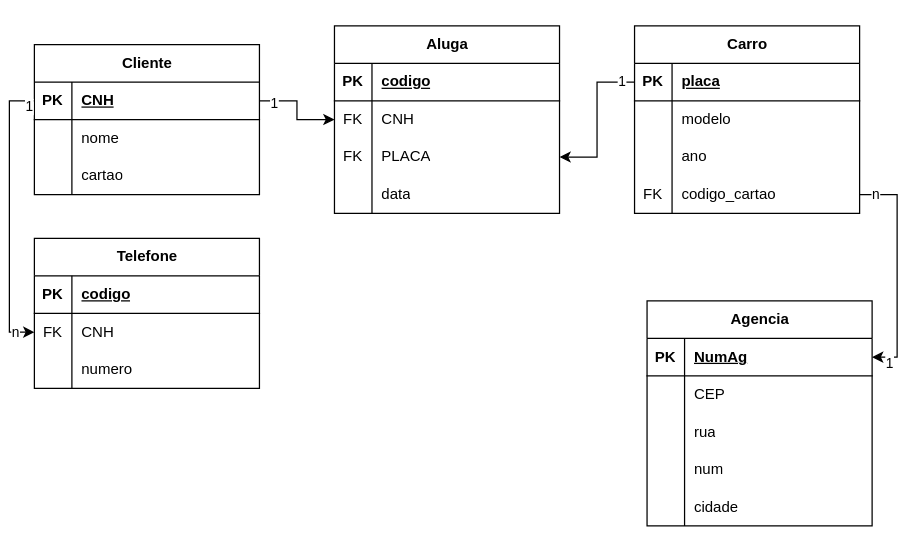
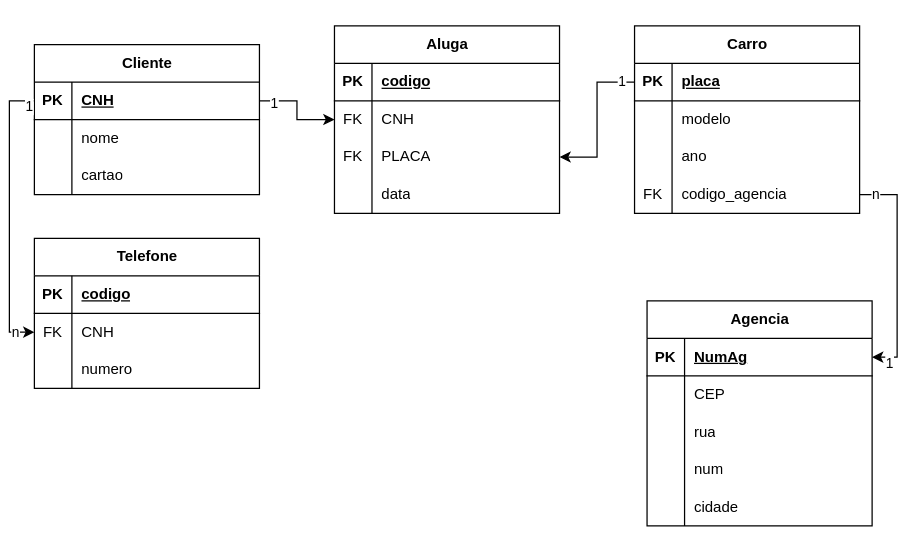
(735, 194) -> (737, 194)
